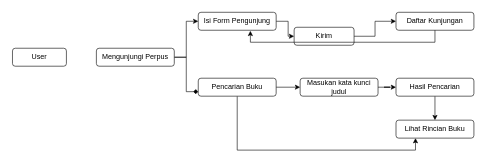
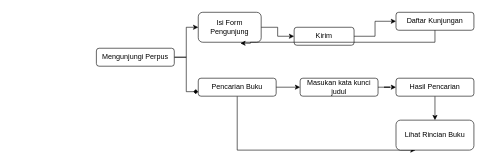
(237, 21) -> (230, 27)
(39, 57) -> none
(435, 129) -> (435, 135)
